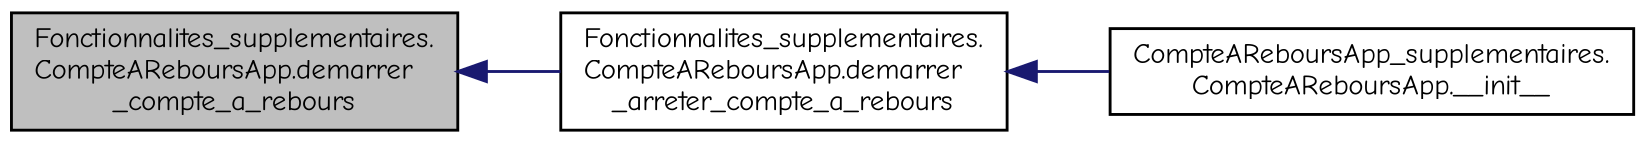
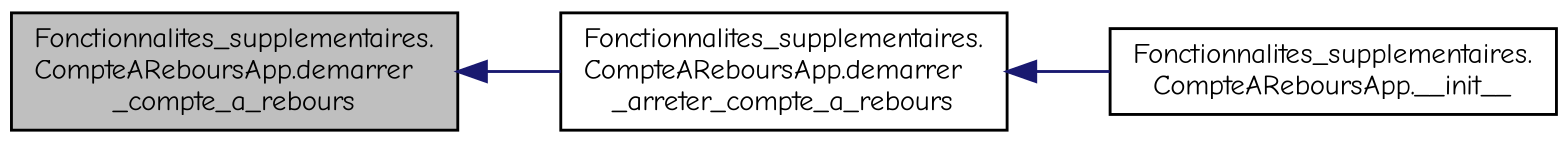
(1372, 72) -> (1333, 72)
